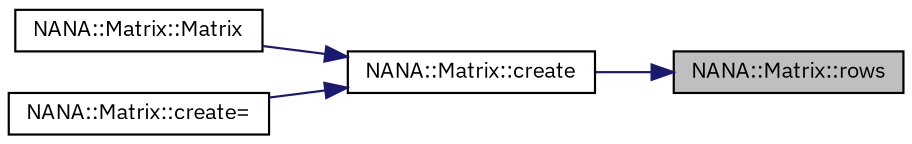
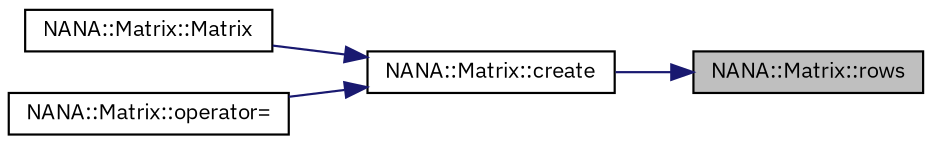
(139, 114) -> (149, 114)
